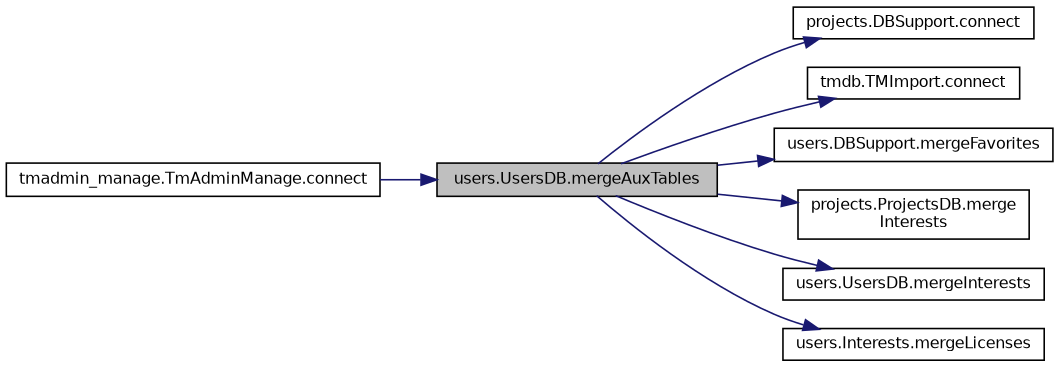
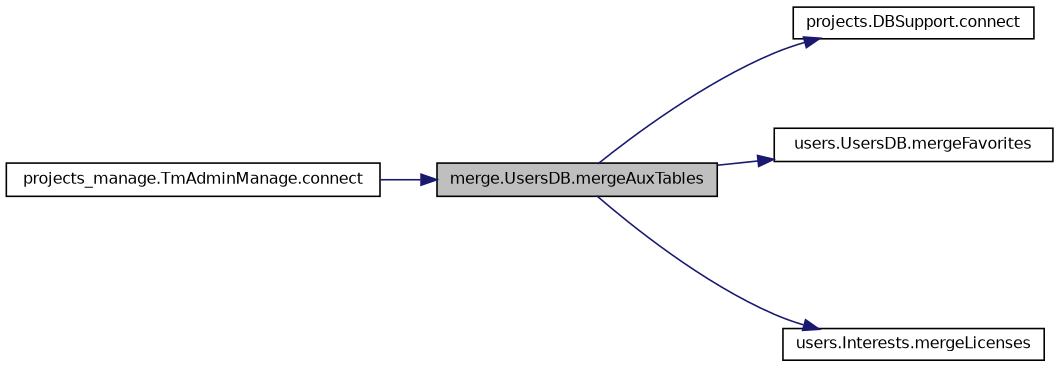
(914, 83) -> none
(914, 145) -> (914, 145)
(193, 180) -> (193, 180)
(577, 180) -> (577, 180)
(914, 215) -> none
(914, 284) -> none
